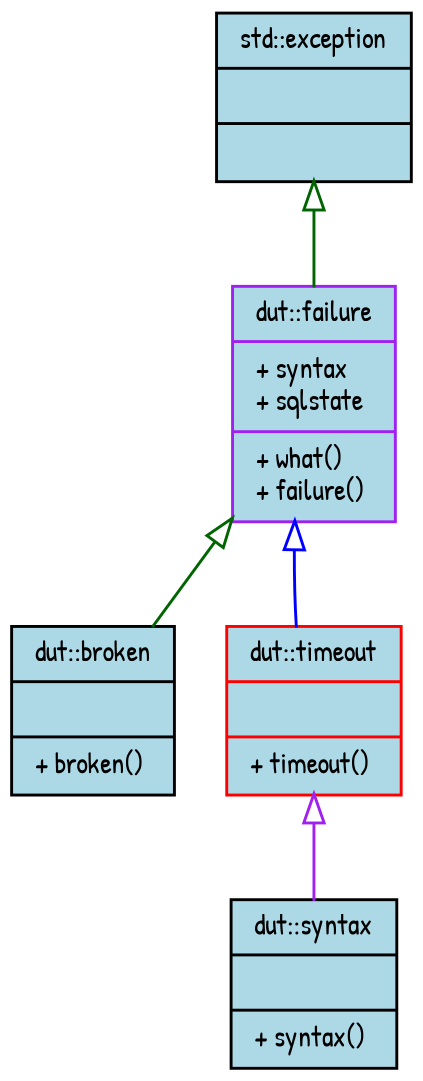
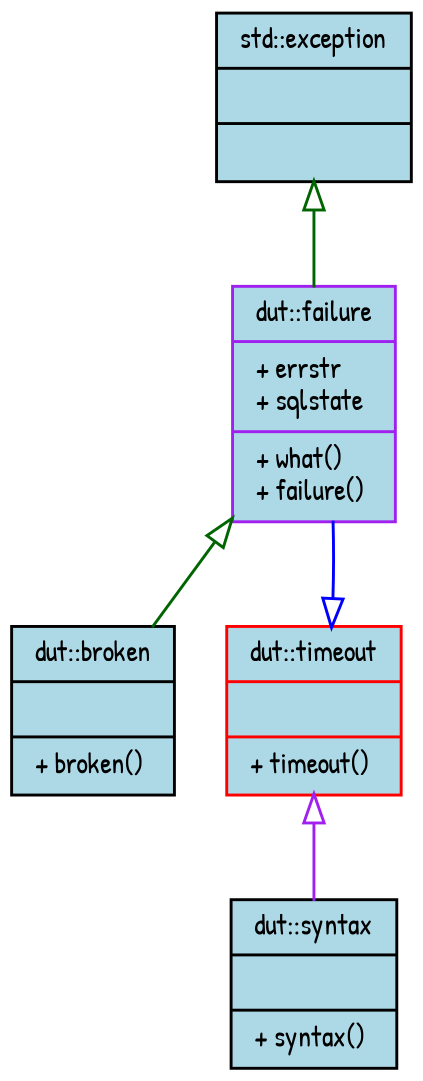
(302, 369) -> (299, 369)
(295, 589) -> (334, 559)
